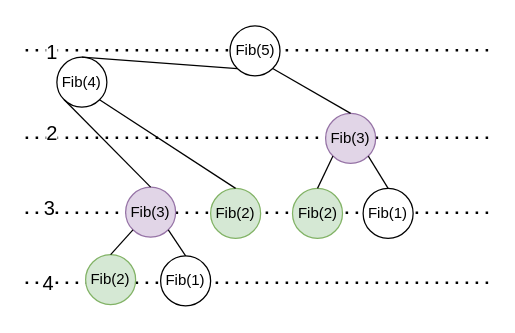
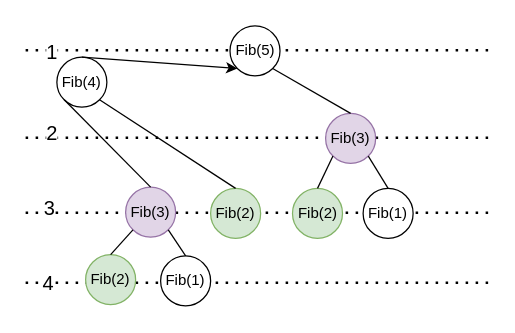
(231, 68) -> (227, 68)
